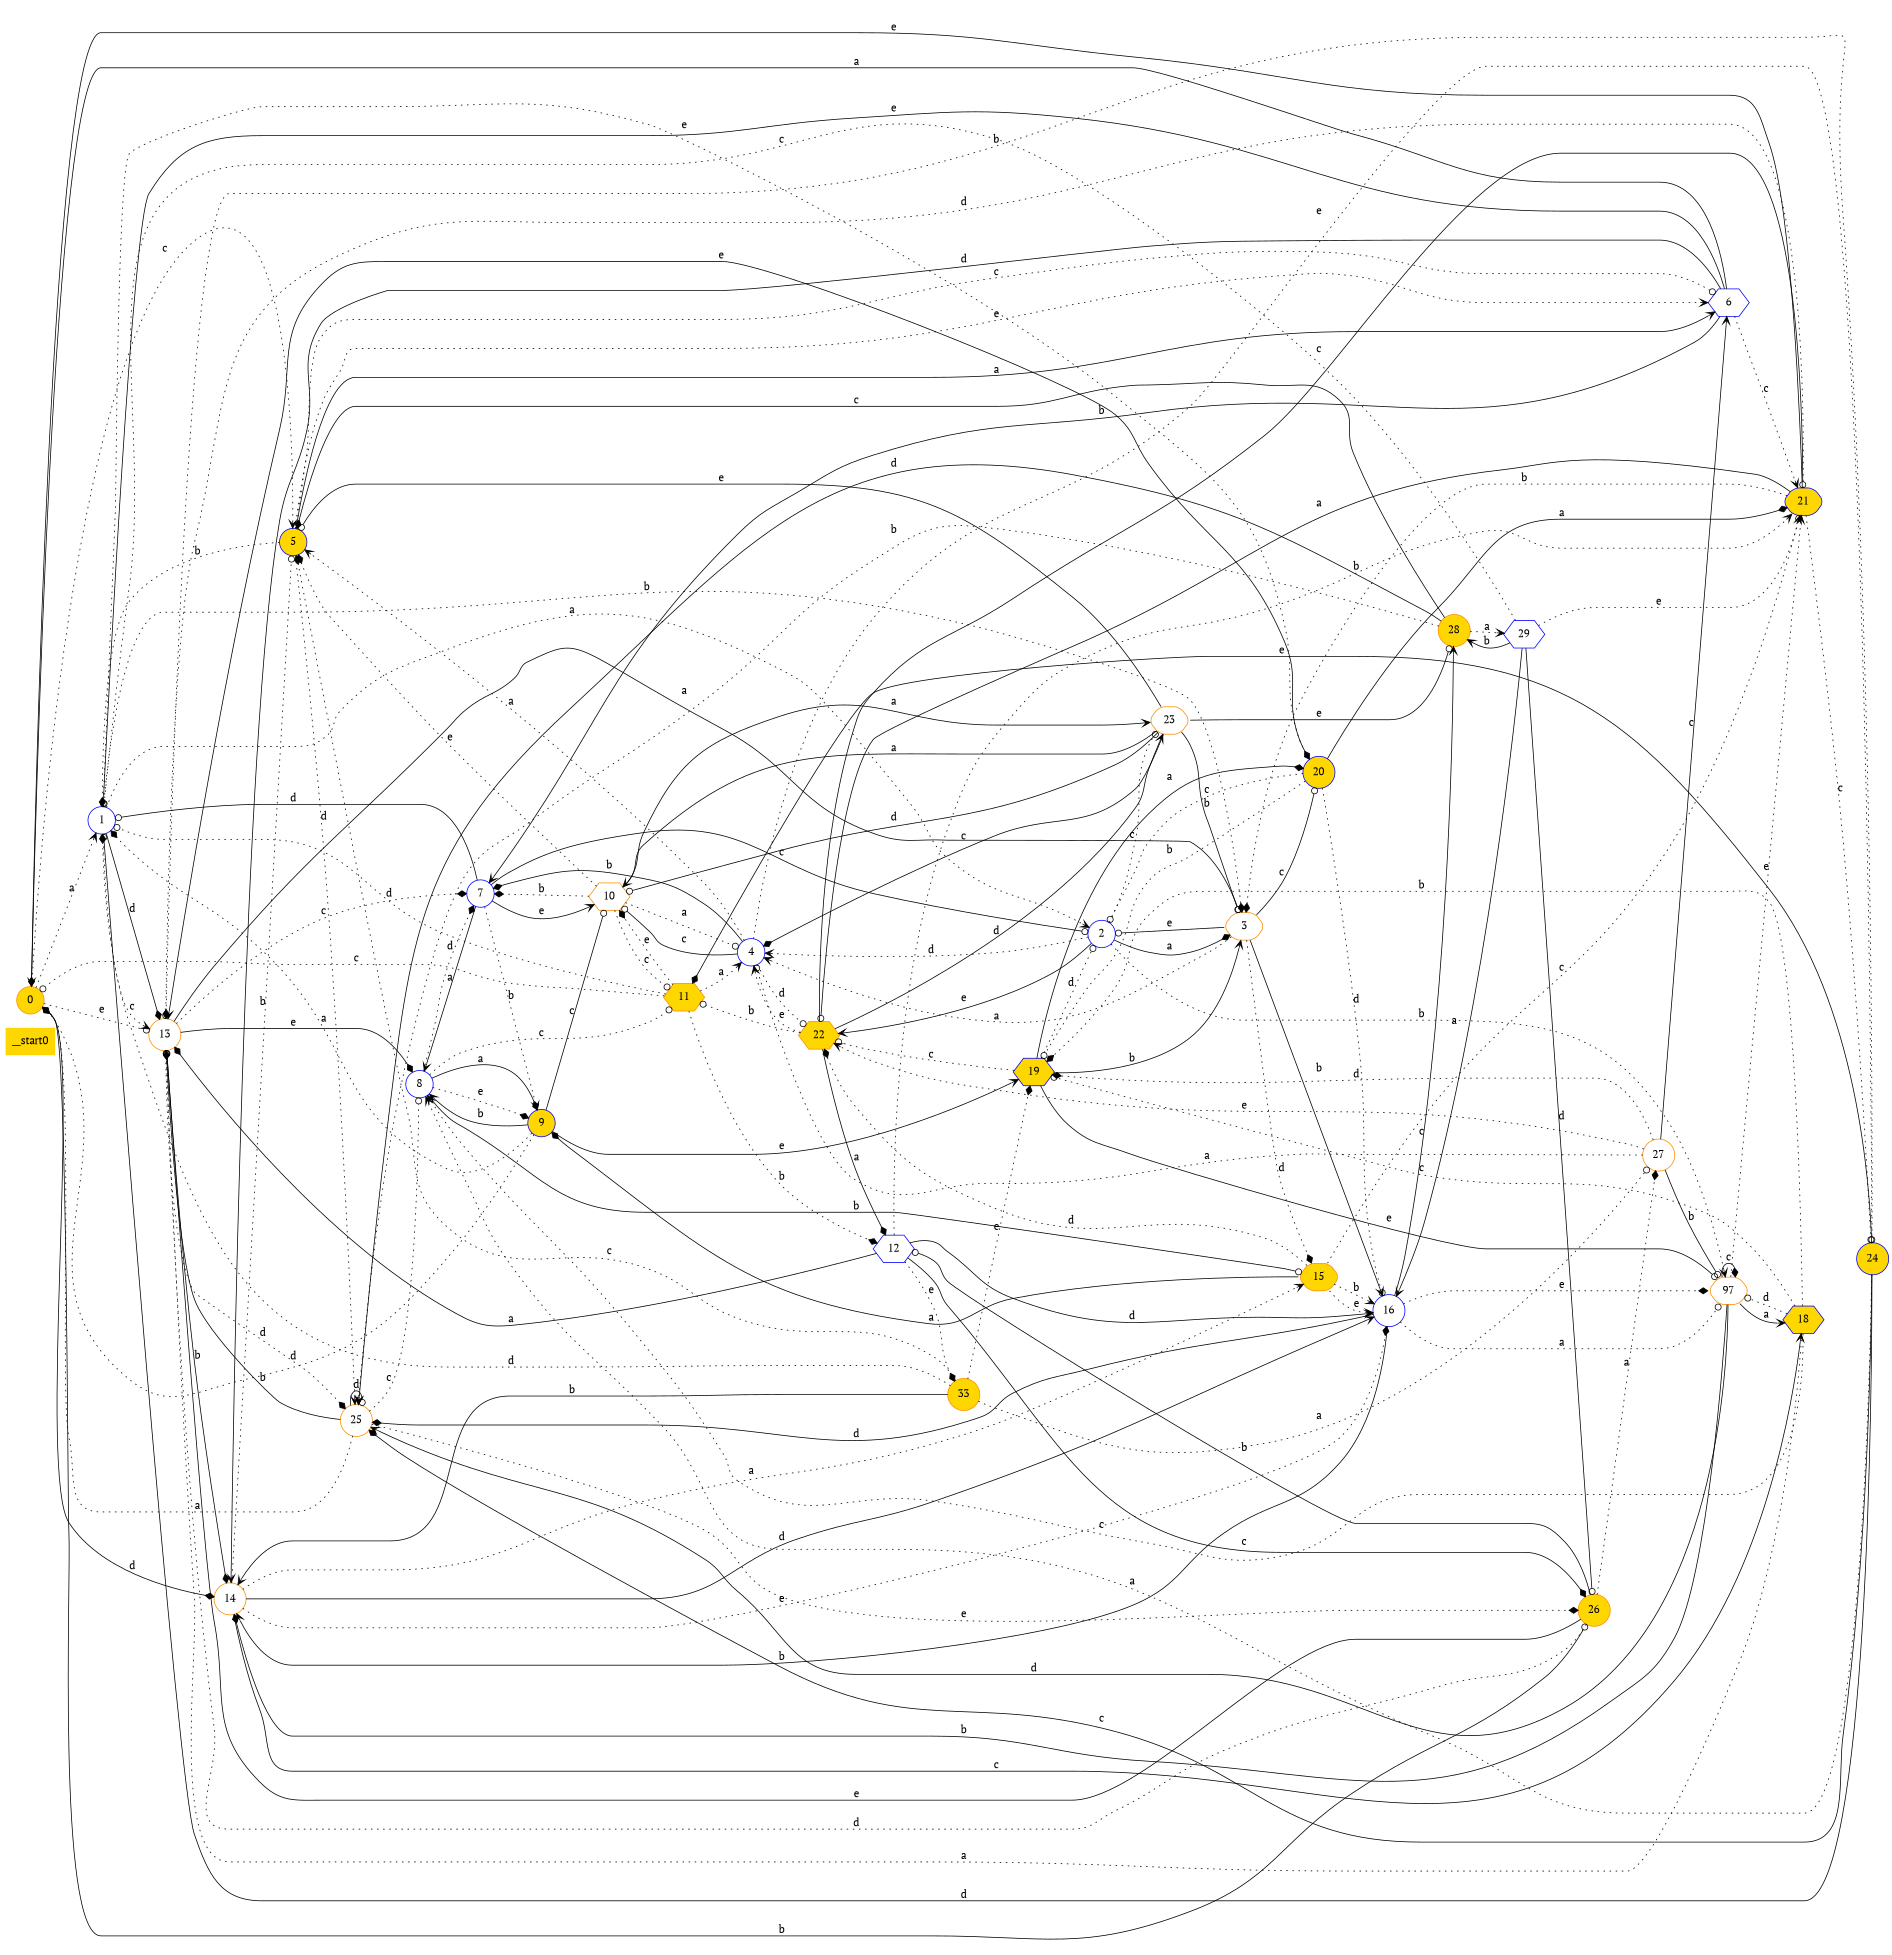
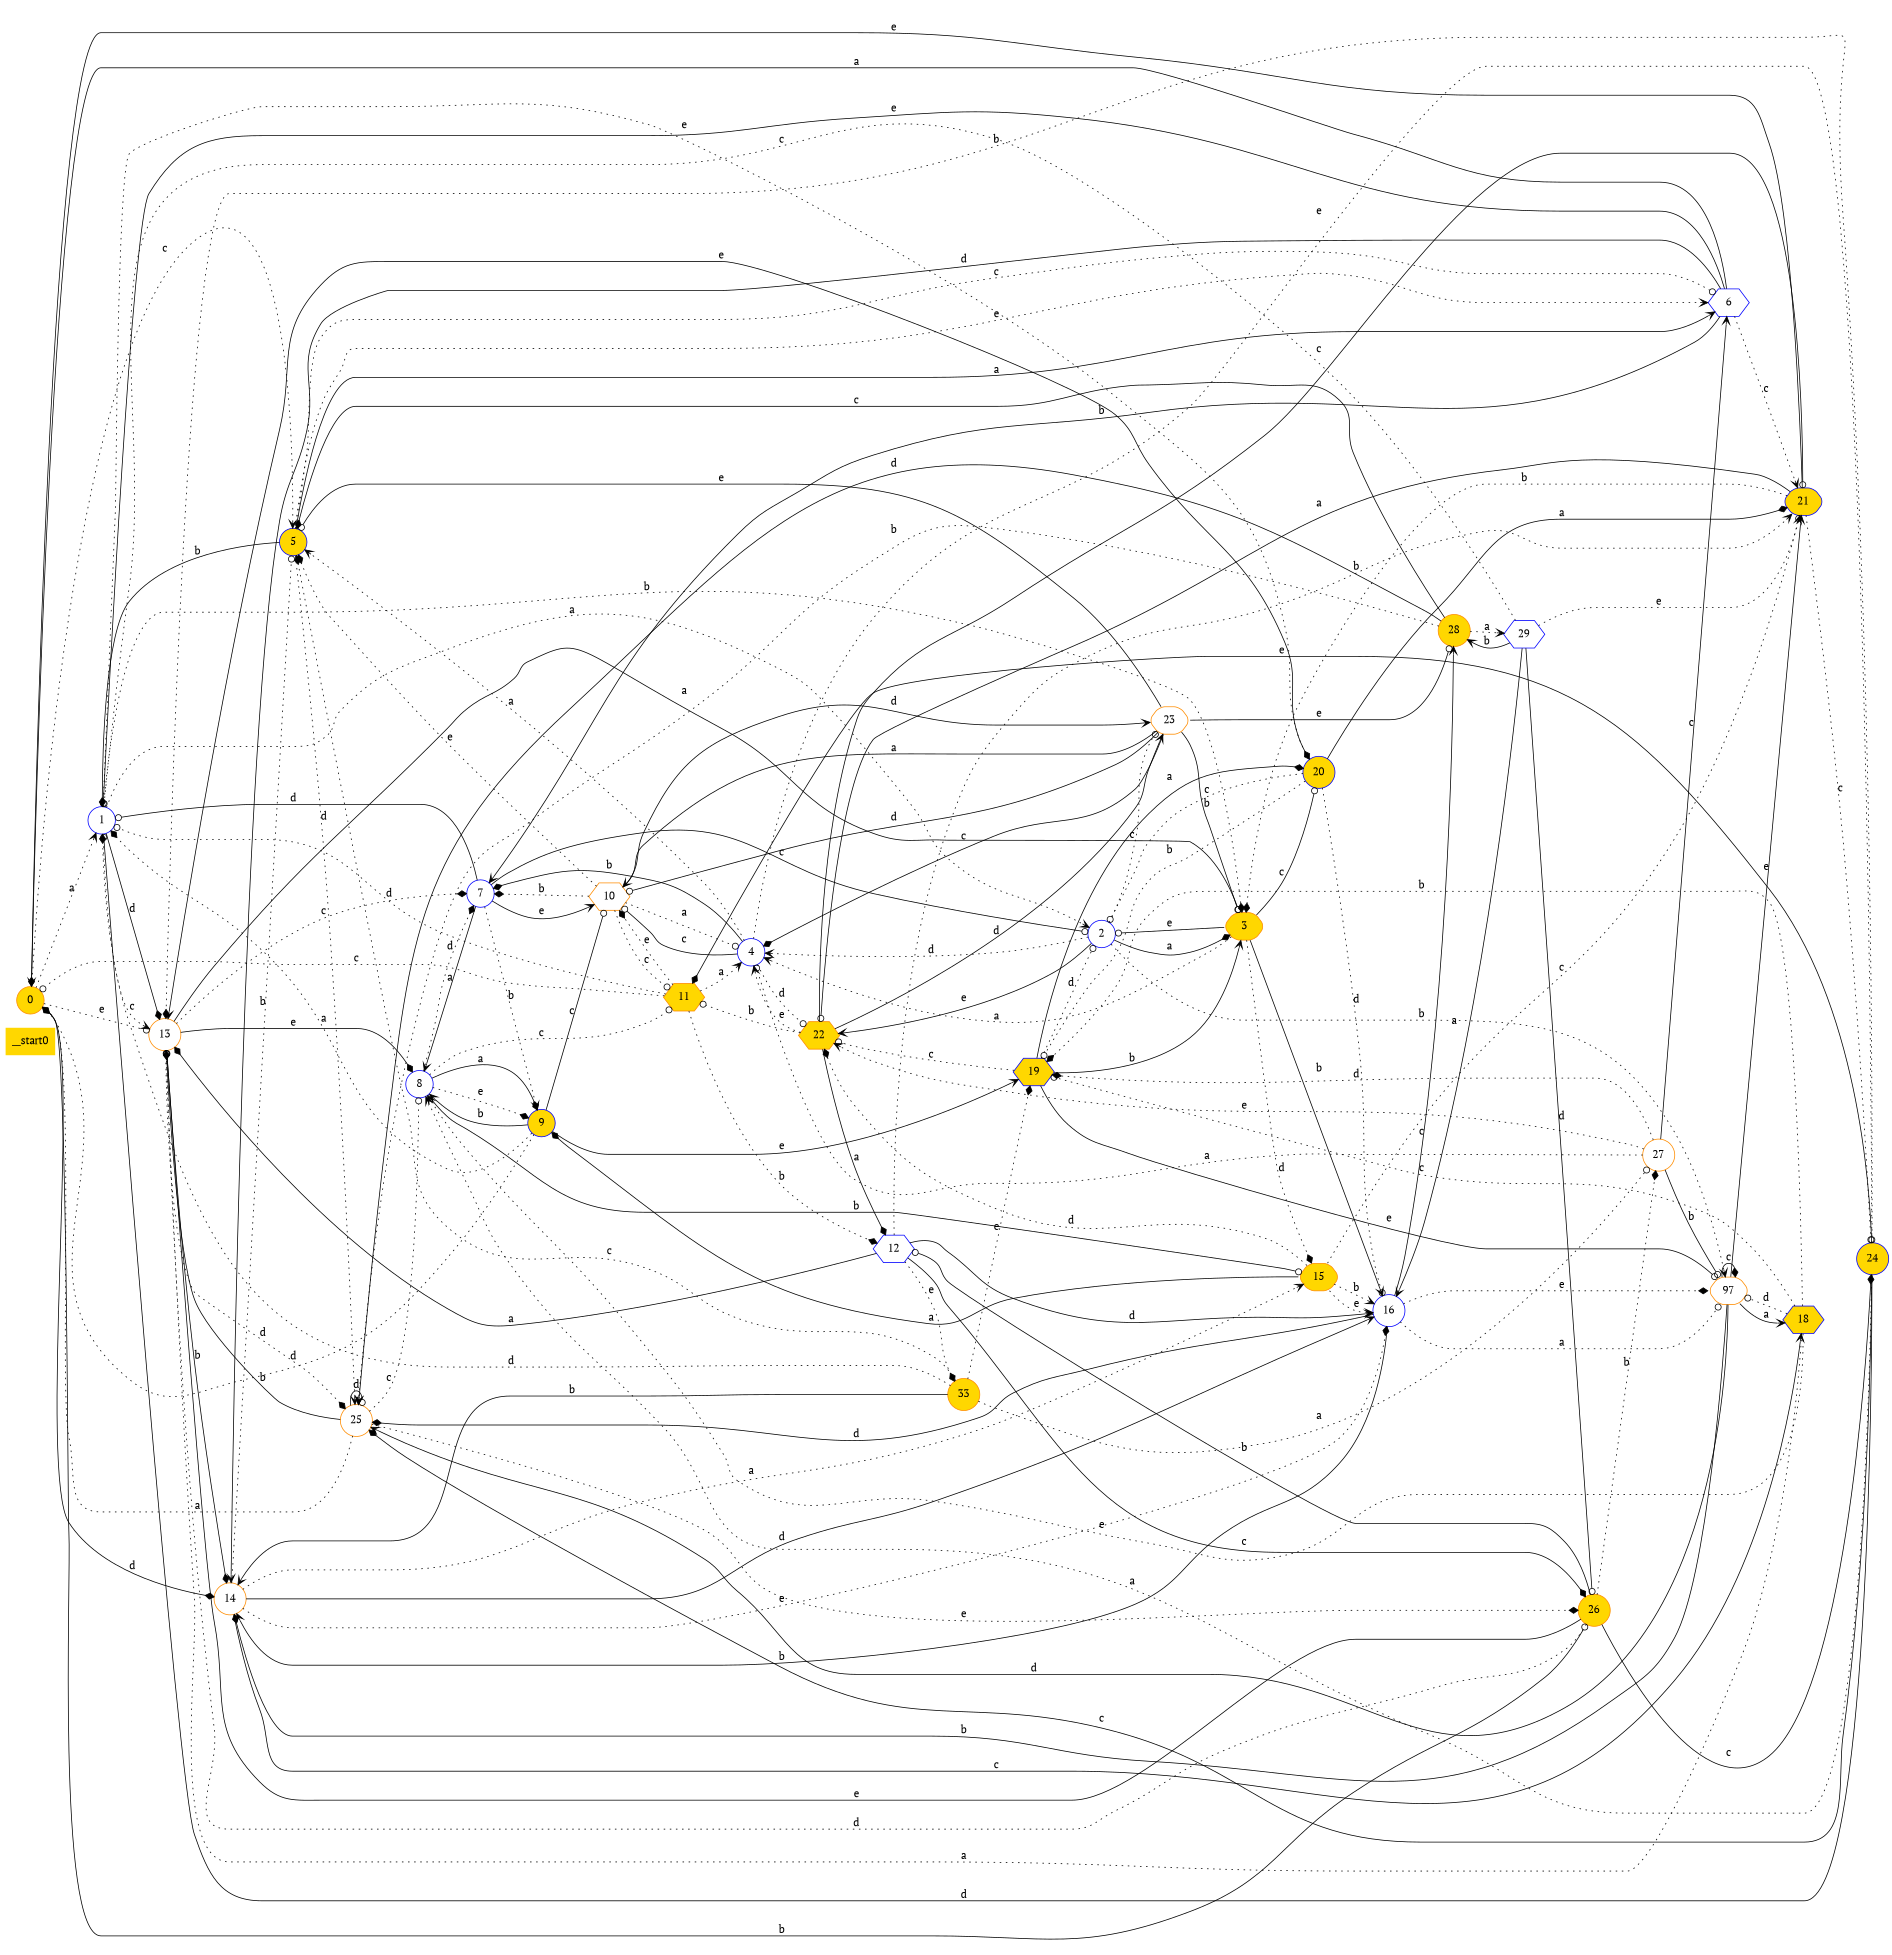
(824, 221) -> none
(119, 625) -> (119, 625)
(894, 702) -> (894, 702)
(1764, 919) -> (1764, 919)
(1244, 926) -> (1244, 926)
(1626, 1363) -> (1626, 1363)
(1102, 1525) -> (1102, 1525)
none -> (1822, 1644)
